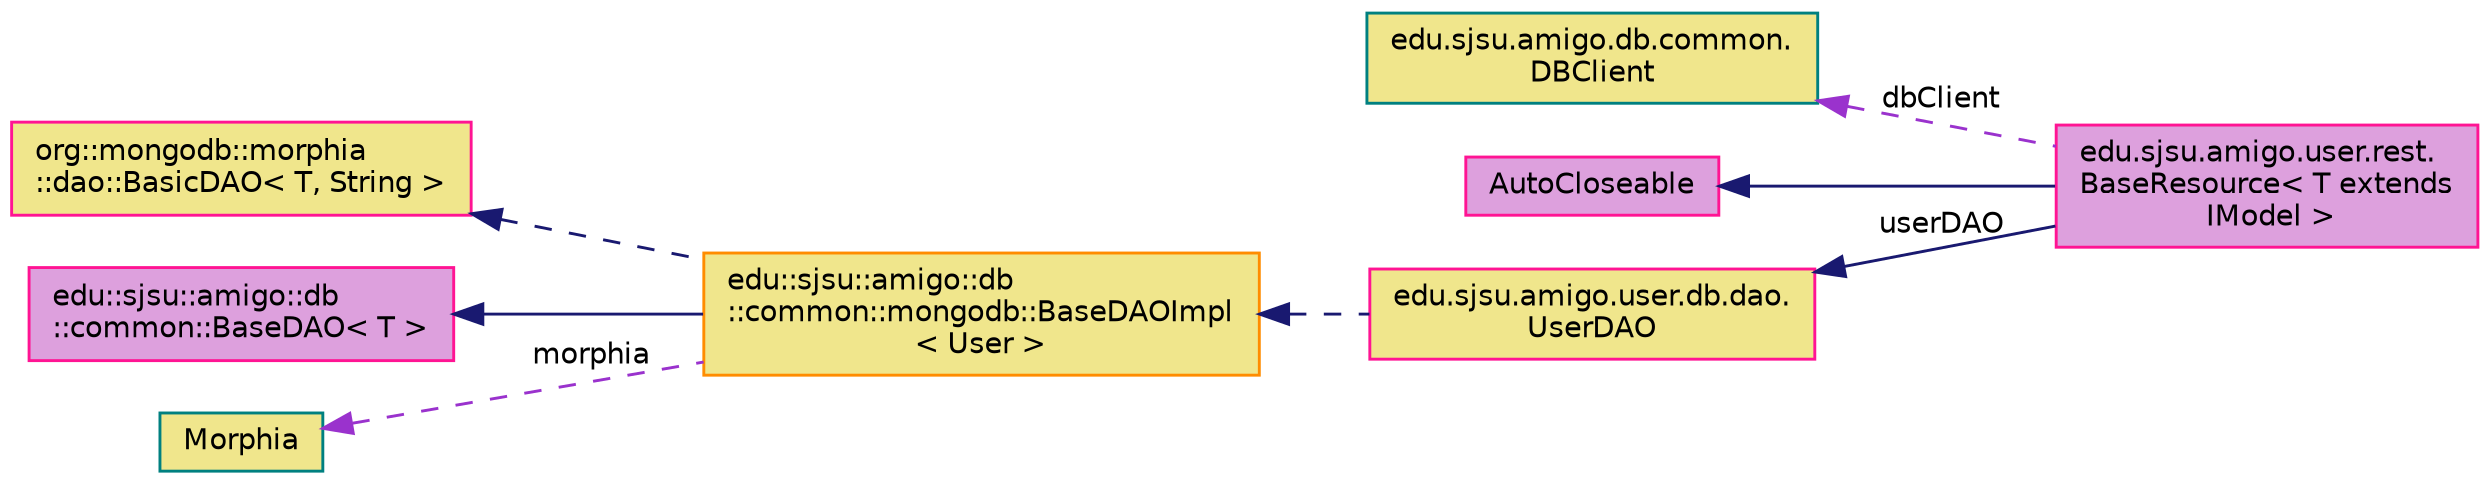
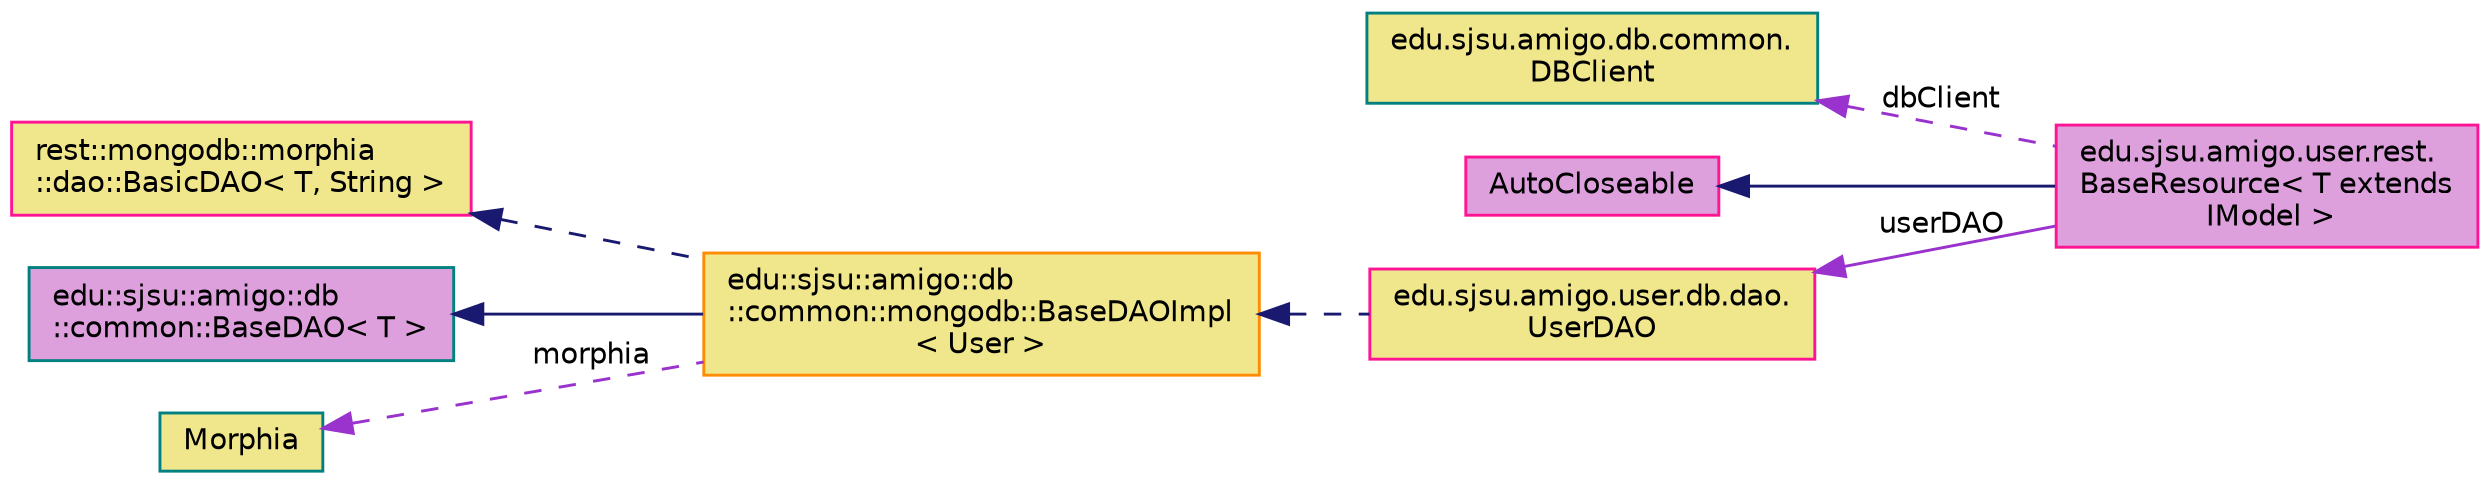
(241, 169) -> (241, 169)
(1950, 246) -> (1950, 246)
(241, 314) -> (241, 314)
